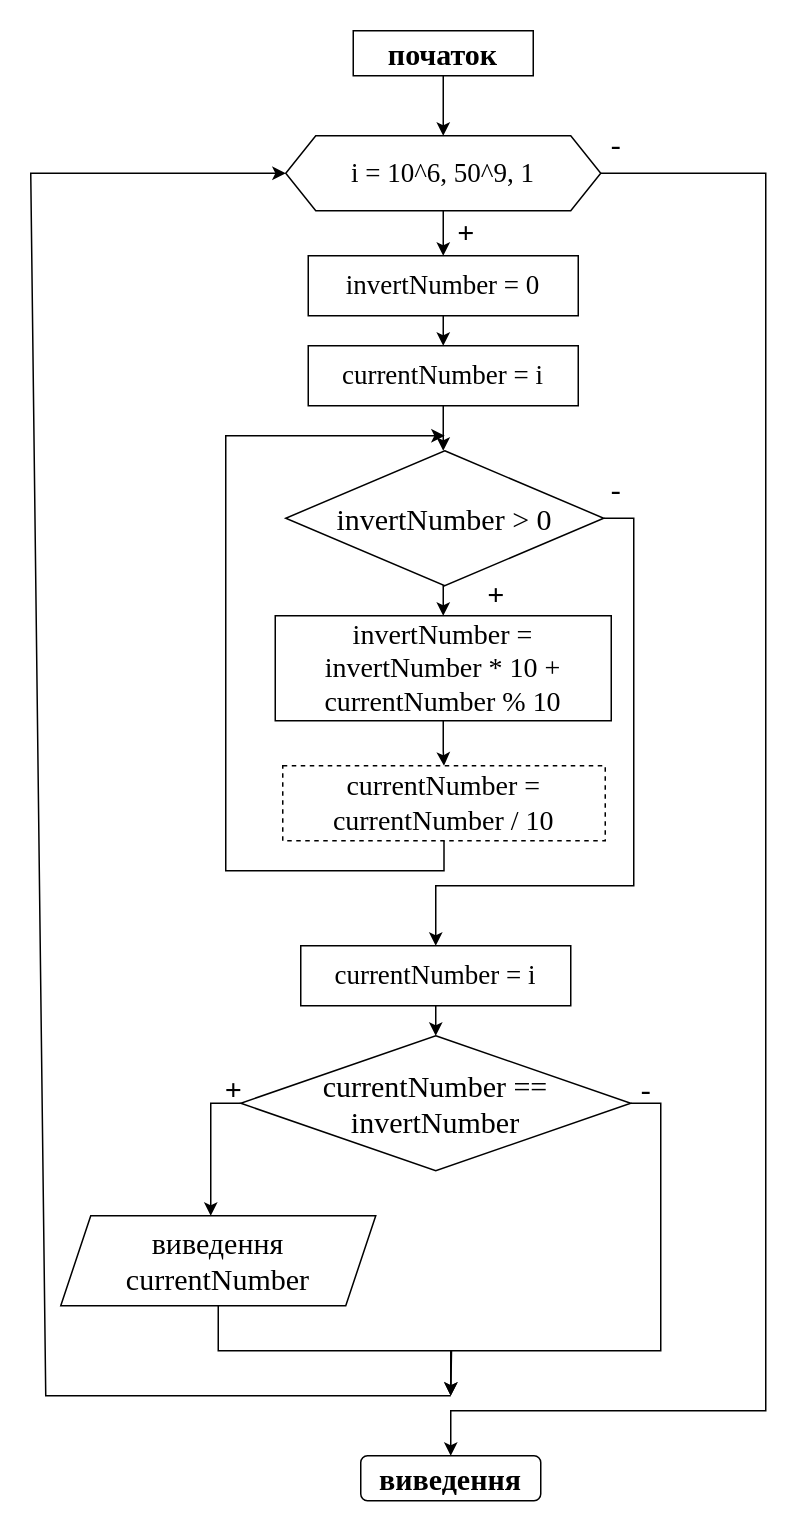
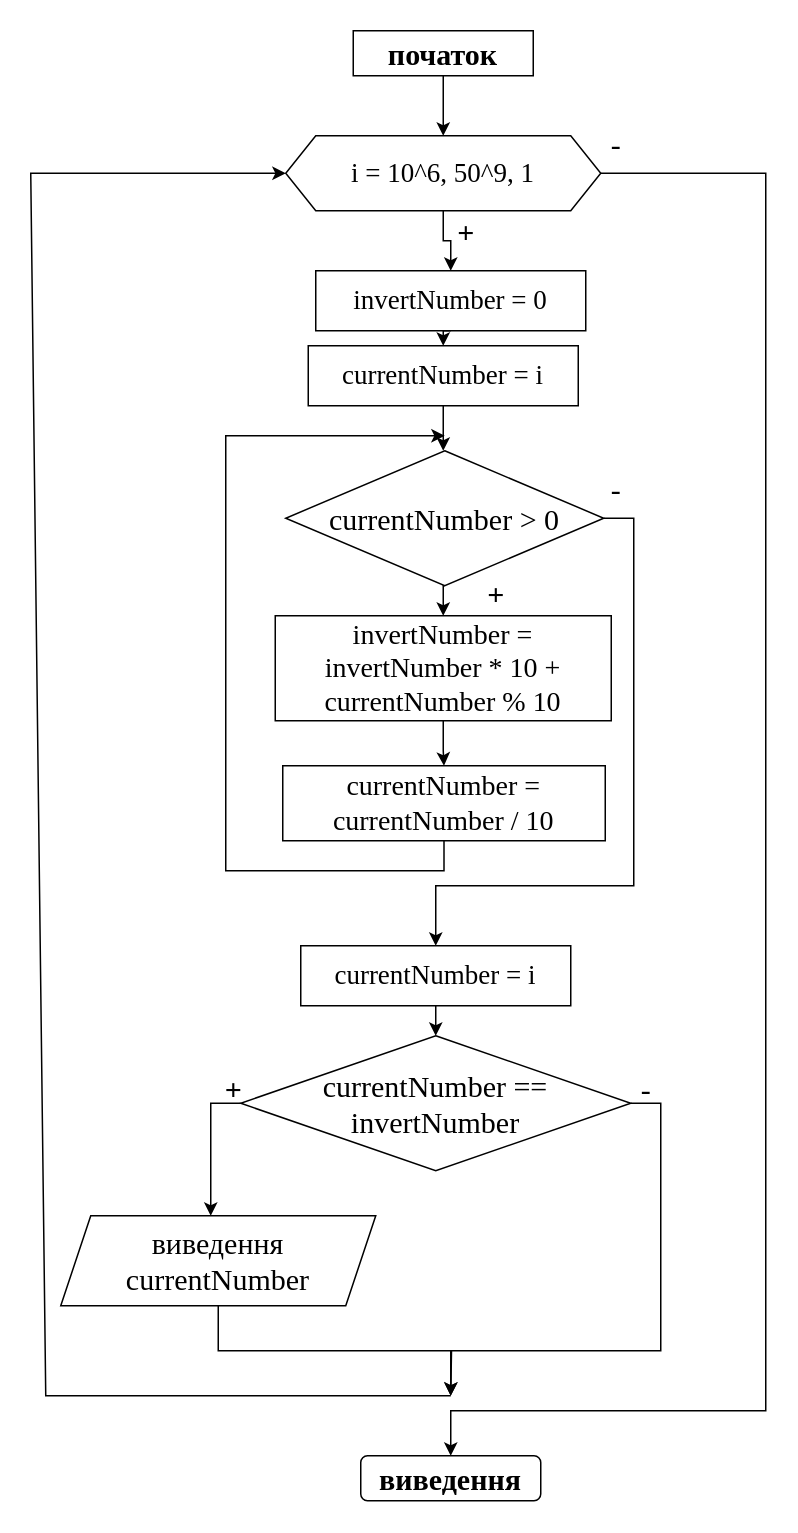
(443, 286) -> (451, 301)
(445, 518) -> (445, 518)
(444, 803) -> (444, 803)
